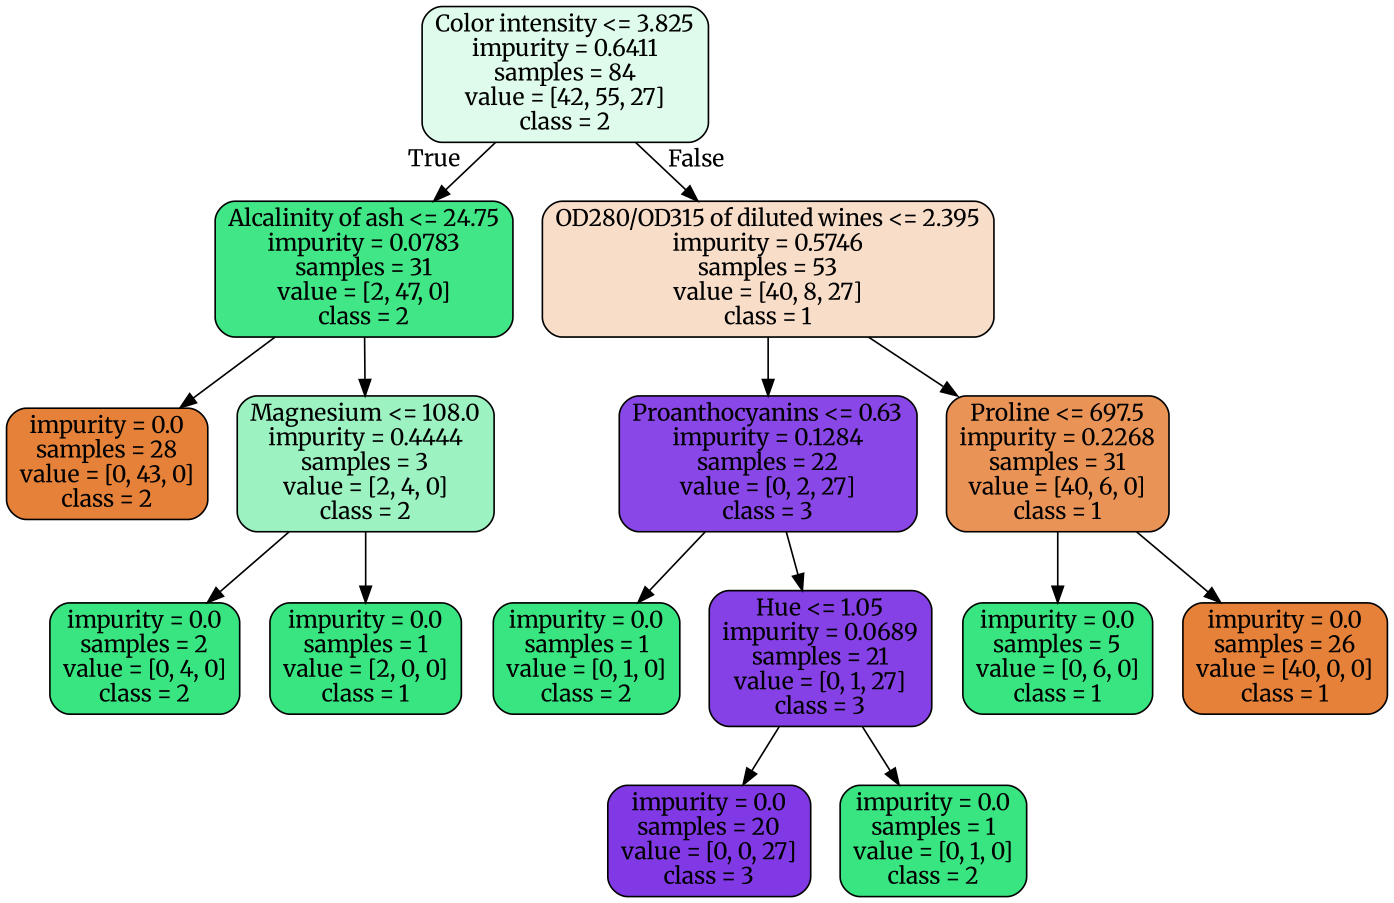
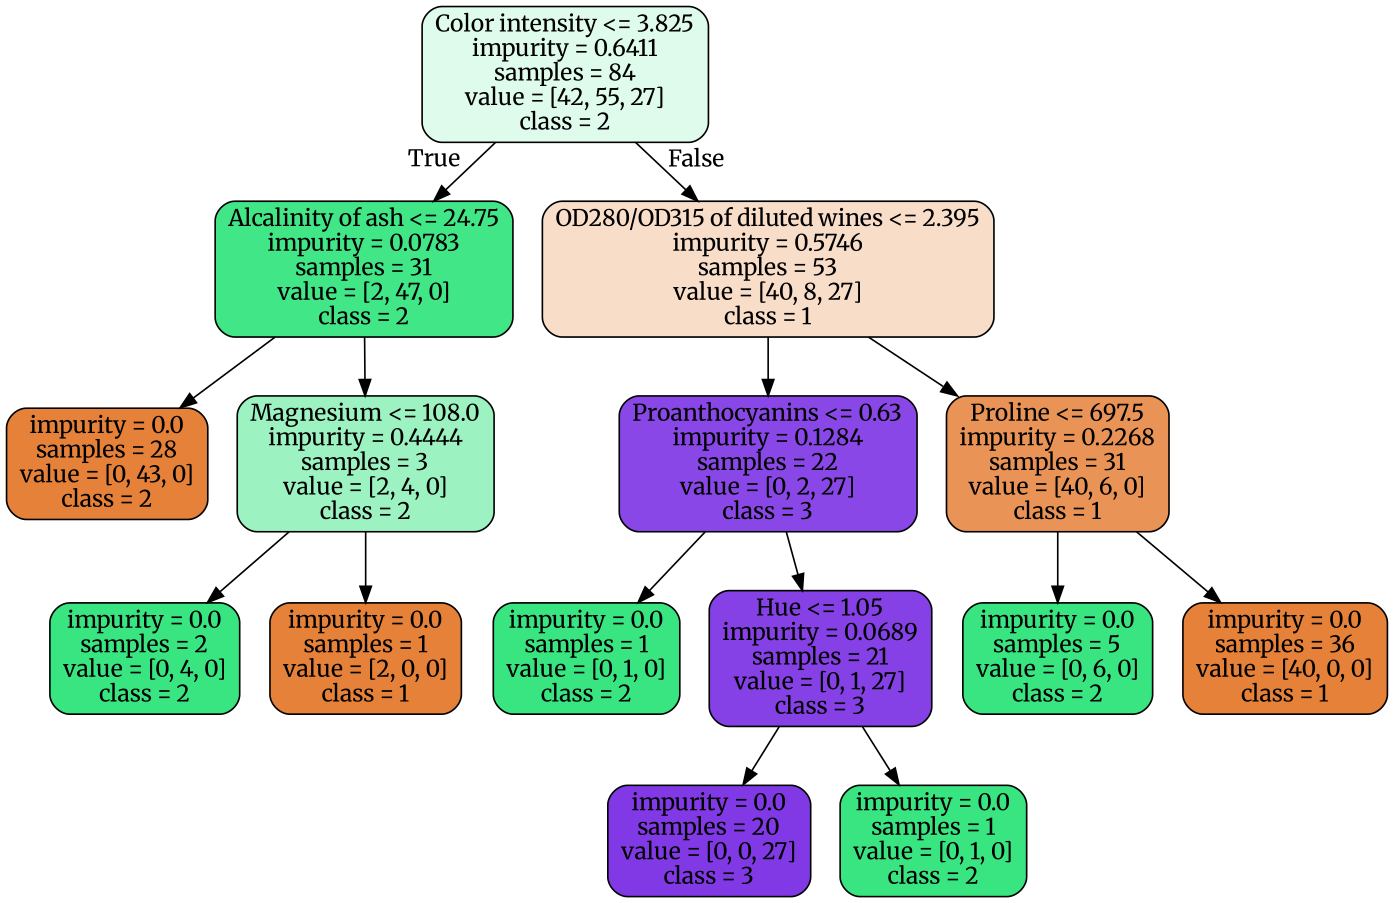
(366, 659) -> (366, 659)
(1058, 659) -> (1058, 659)
(1285, 659) -> (1285, 659)
